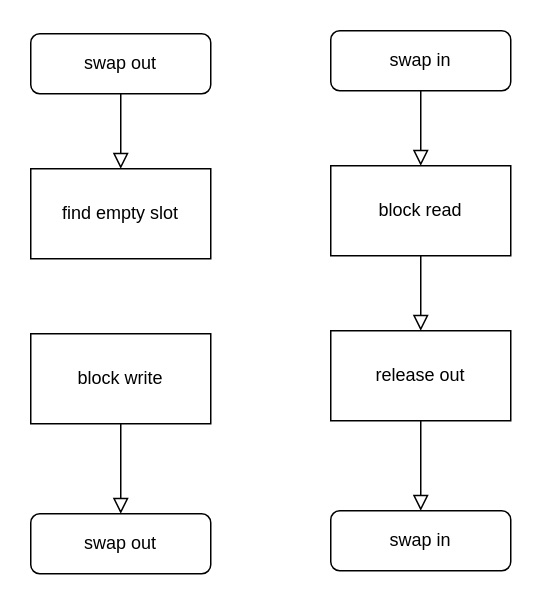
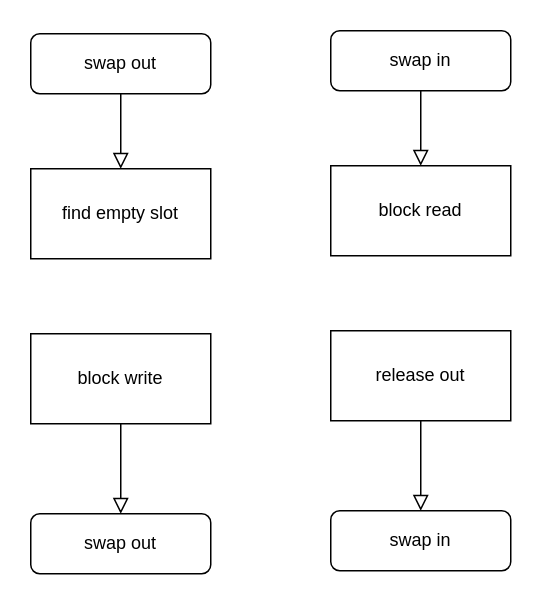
(421, 285) -> none
